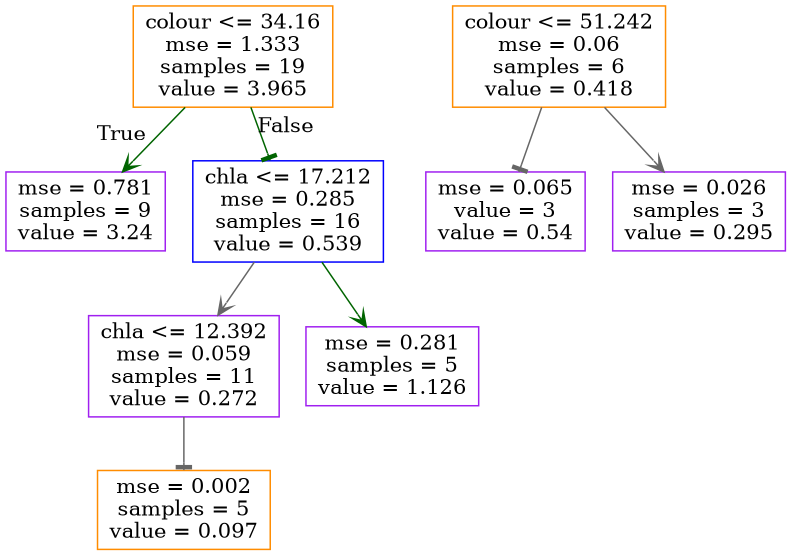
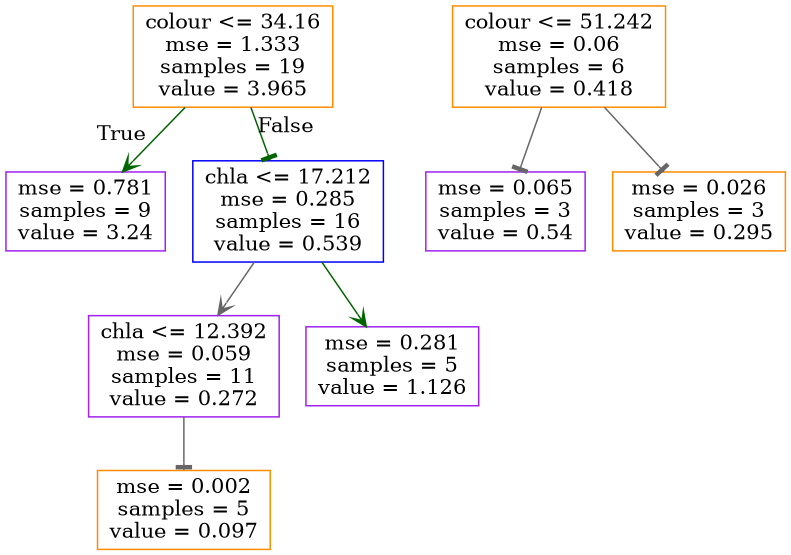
(629, 134) -> (632, 137)
(505, 211) -> (505, 211)
(699, 211) -> (699, 211)
